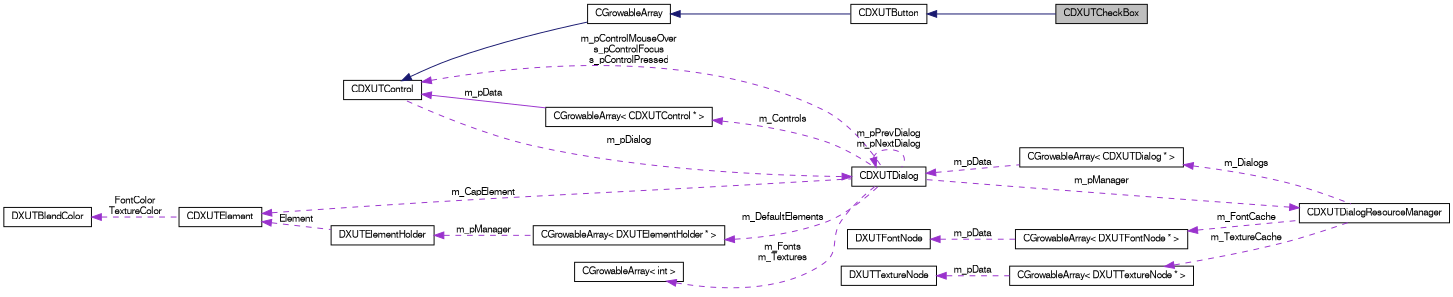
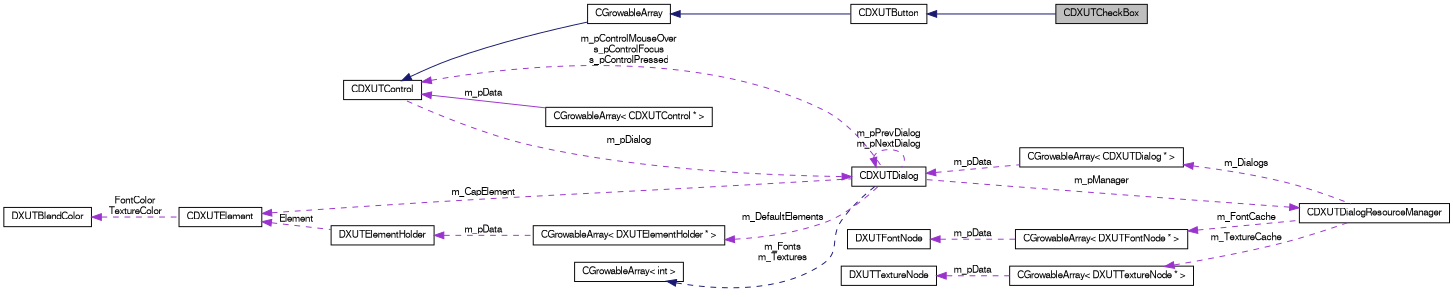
(802, 135) -> none
(484, 230) -> (484, 230)
(799, 276) -> (799, 276)
